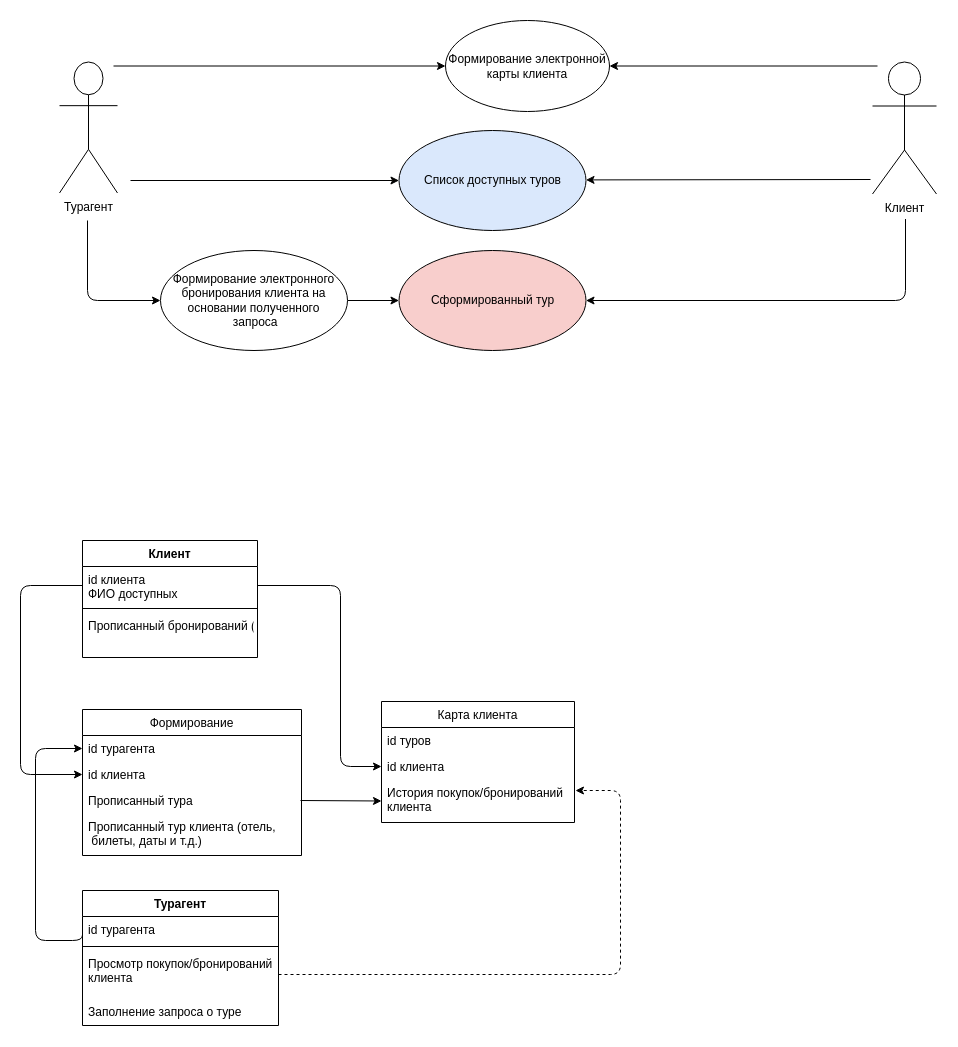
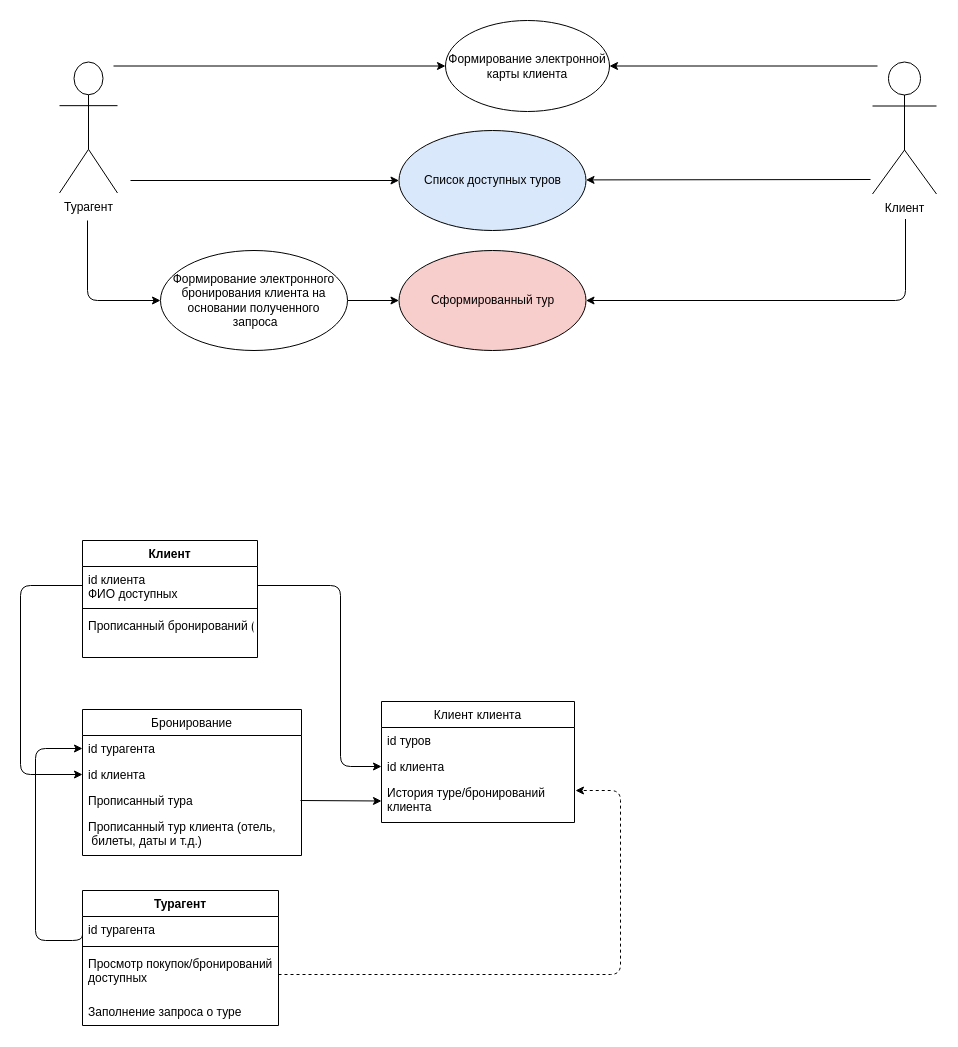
(478, 715) -> (478, 715)
(192, 723) -> (192, 723)
(480, 793) -> (469, 793)
(184, 964) -> (184, 964)
